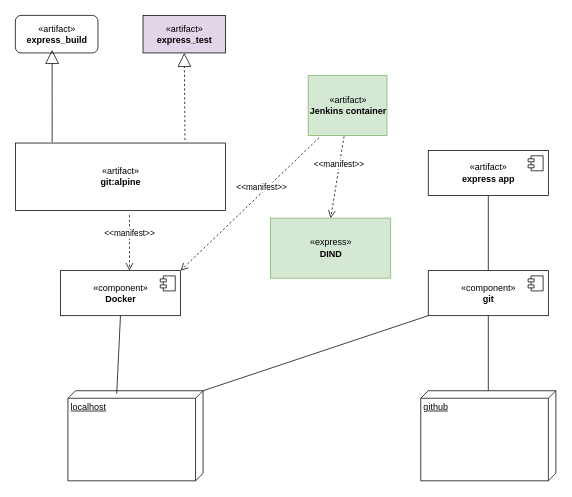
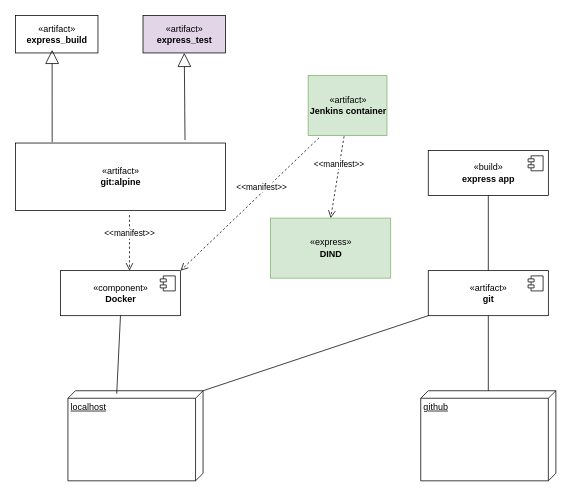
(57, 34) -> (57, 34)
(185, 103) -> (185, 103)
(488, 173) -> (488, 173)
(488, 293) -> (488, 293)
